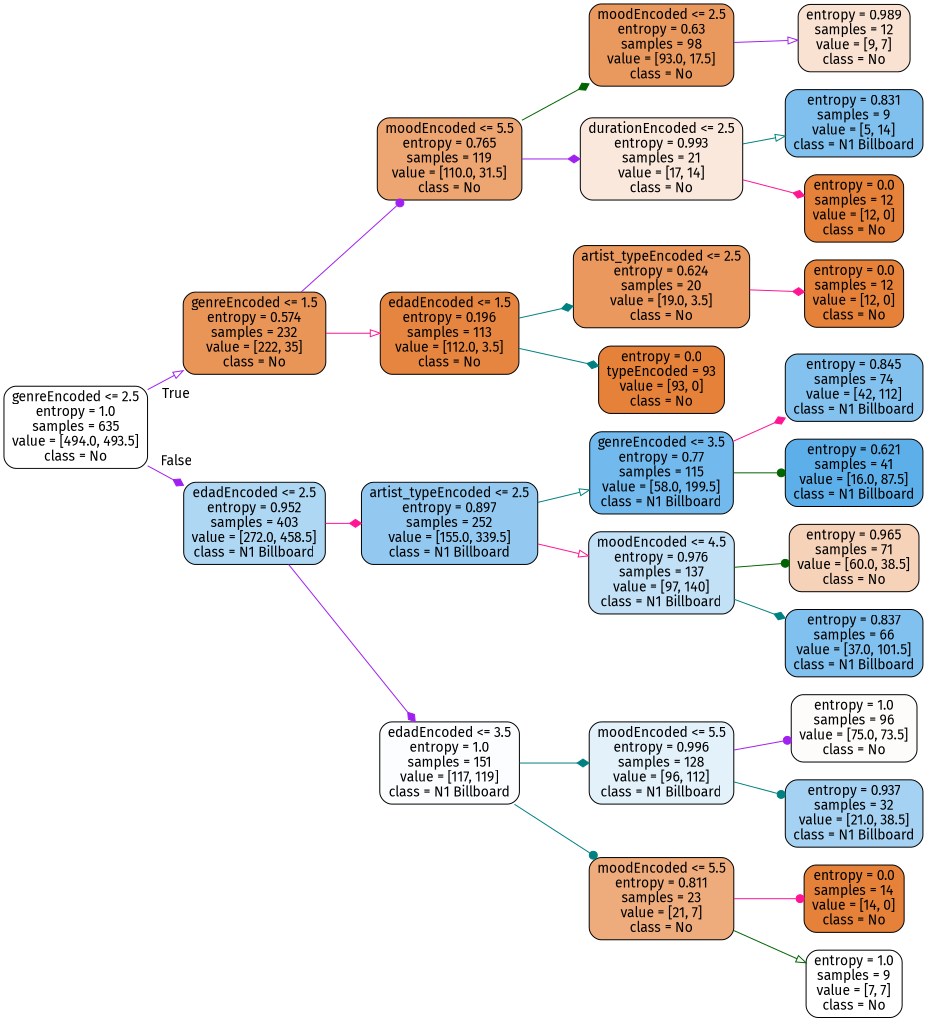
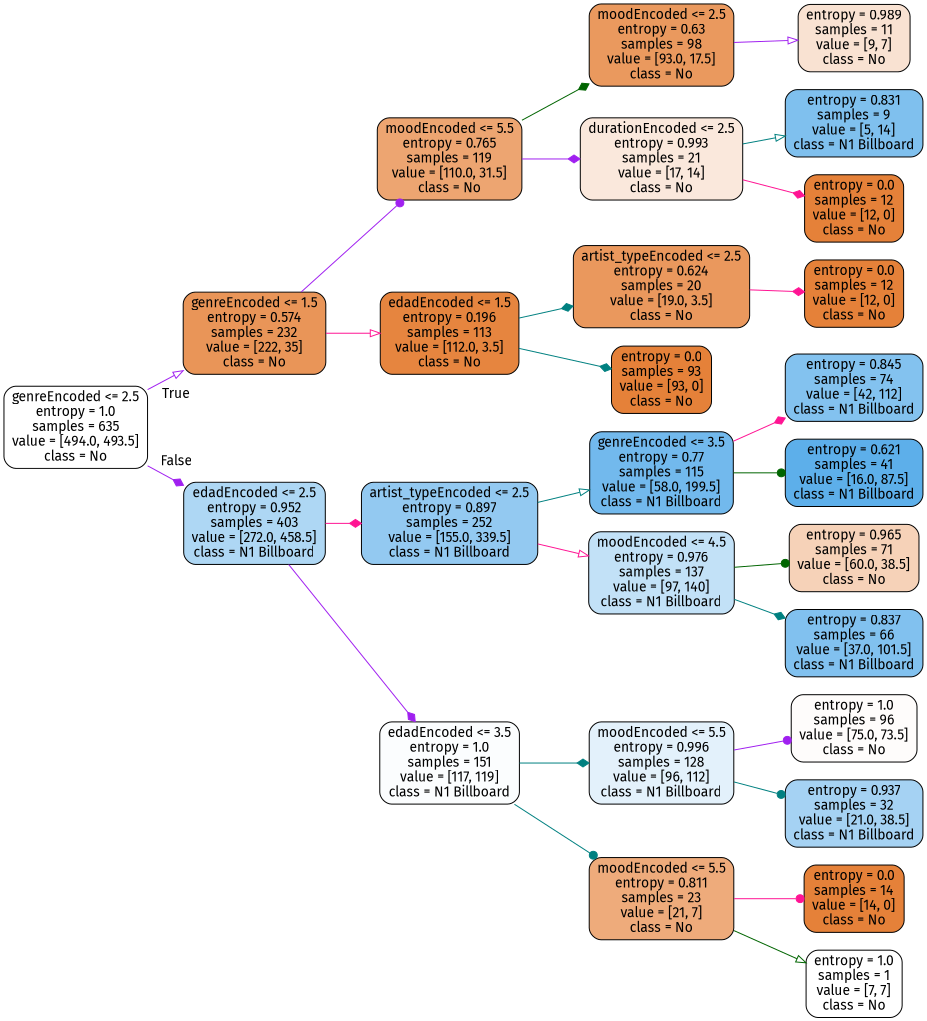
(854, 38) -> (854, 38)
(662, 380) -> (662, 380)
(854, 984) -> (854, 984)
